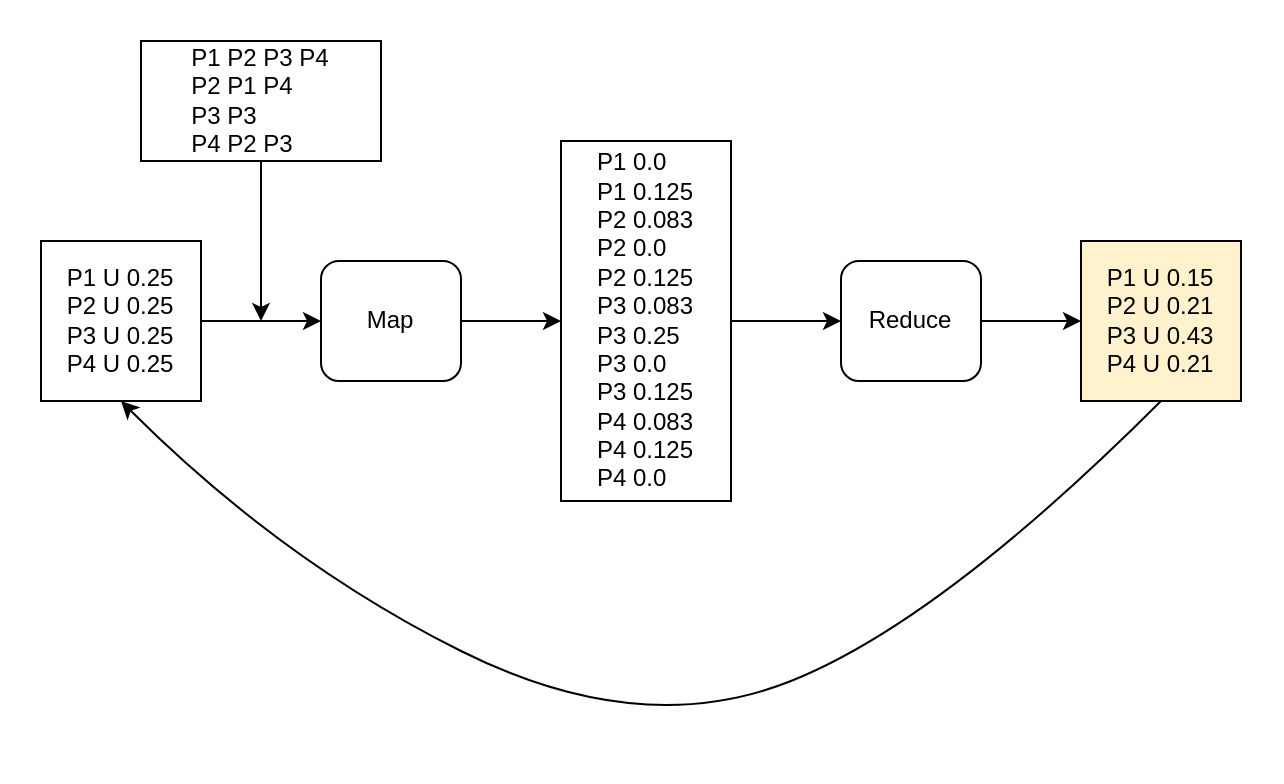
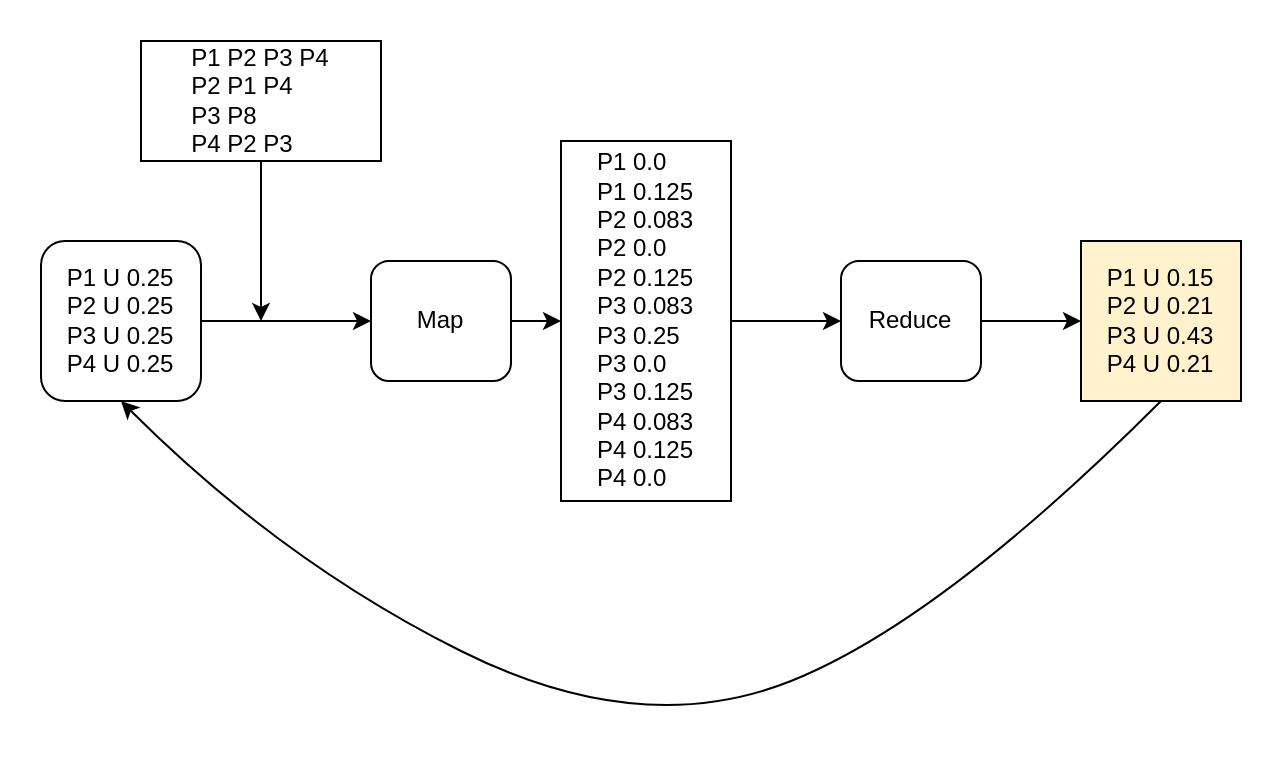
(261, 101) -> (261, 101)
(121, 321) -> (121, 321)
(391, 321) -> (441, 321)
